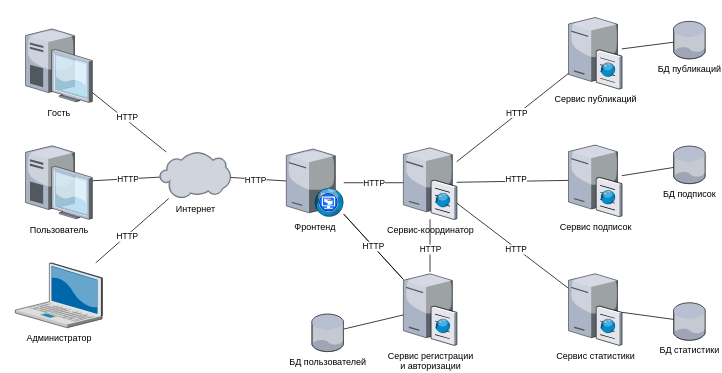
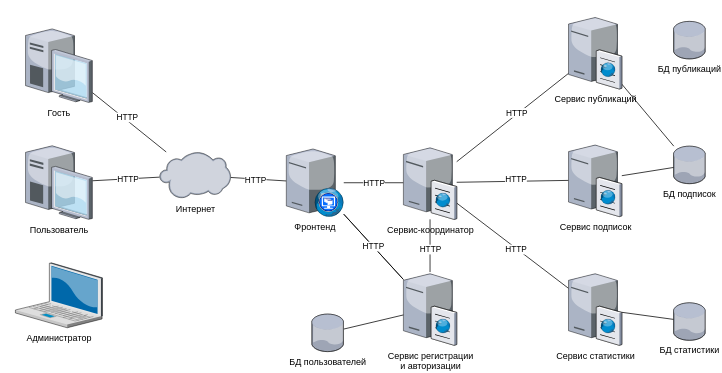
(647, 46) -> (647, 115)
(132, 231) -> none
